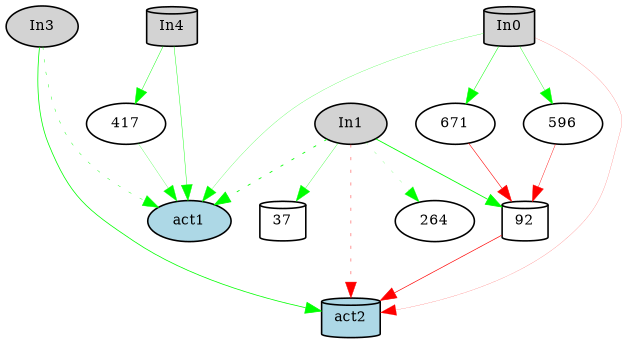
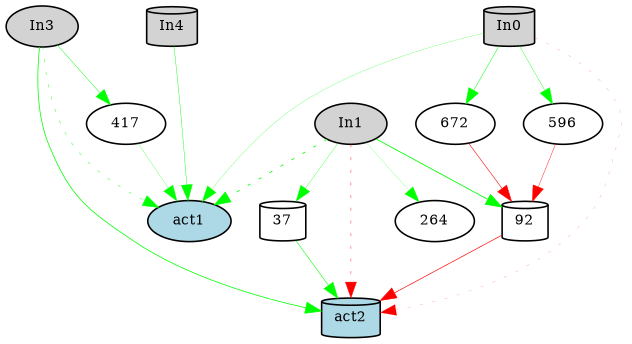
(153, 68) -> (79, 69)
(455, 124) -> (455, 124)
(387, 166) -> (387, 166)
(591, 212) -> (591, 212)
none -> (312, 263)
